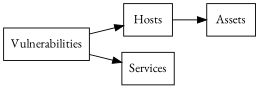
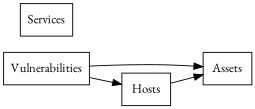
(101, 57) -> (142, 65)
